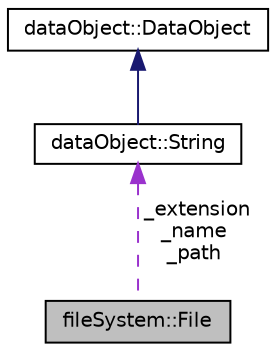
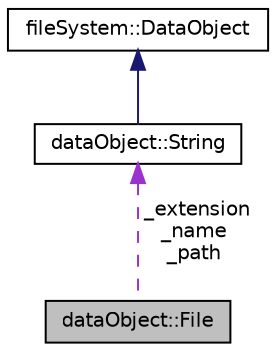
(138, 30) -> (138, 30)
(138, 322) -> (138, 322)
